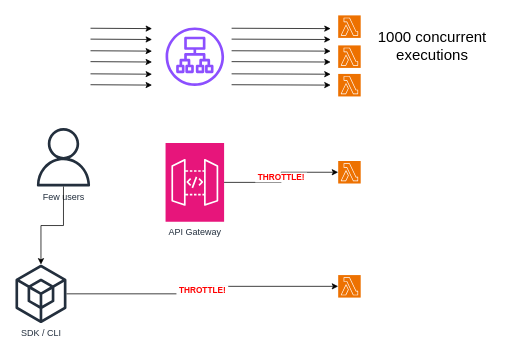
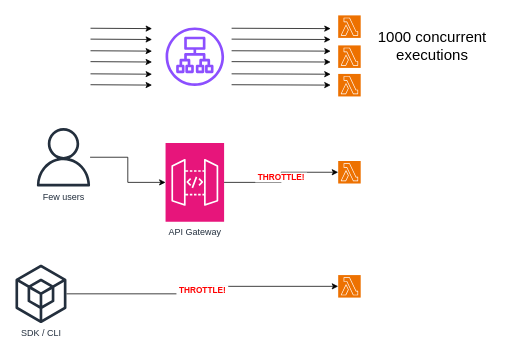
(63, 217) -> (128, 167)
